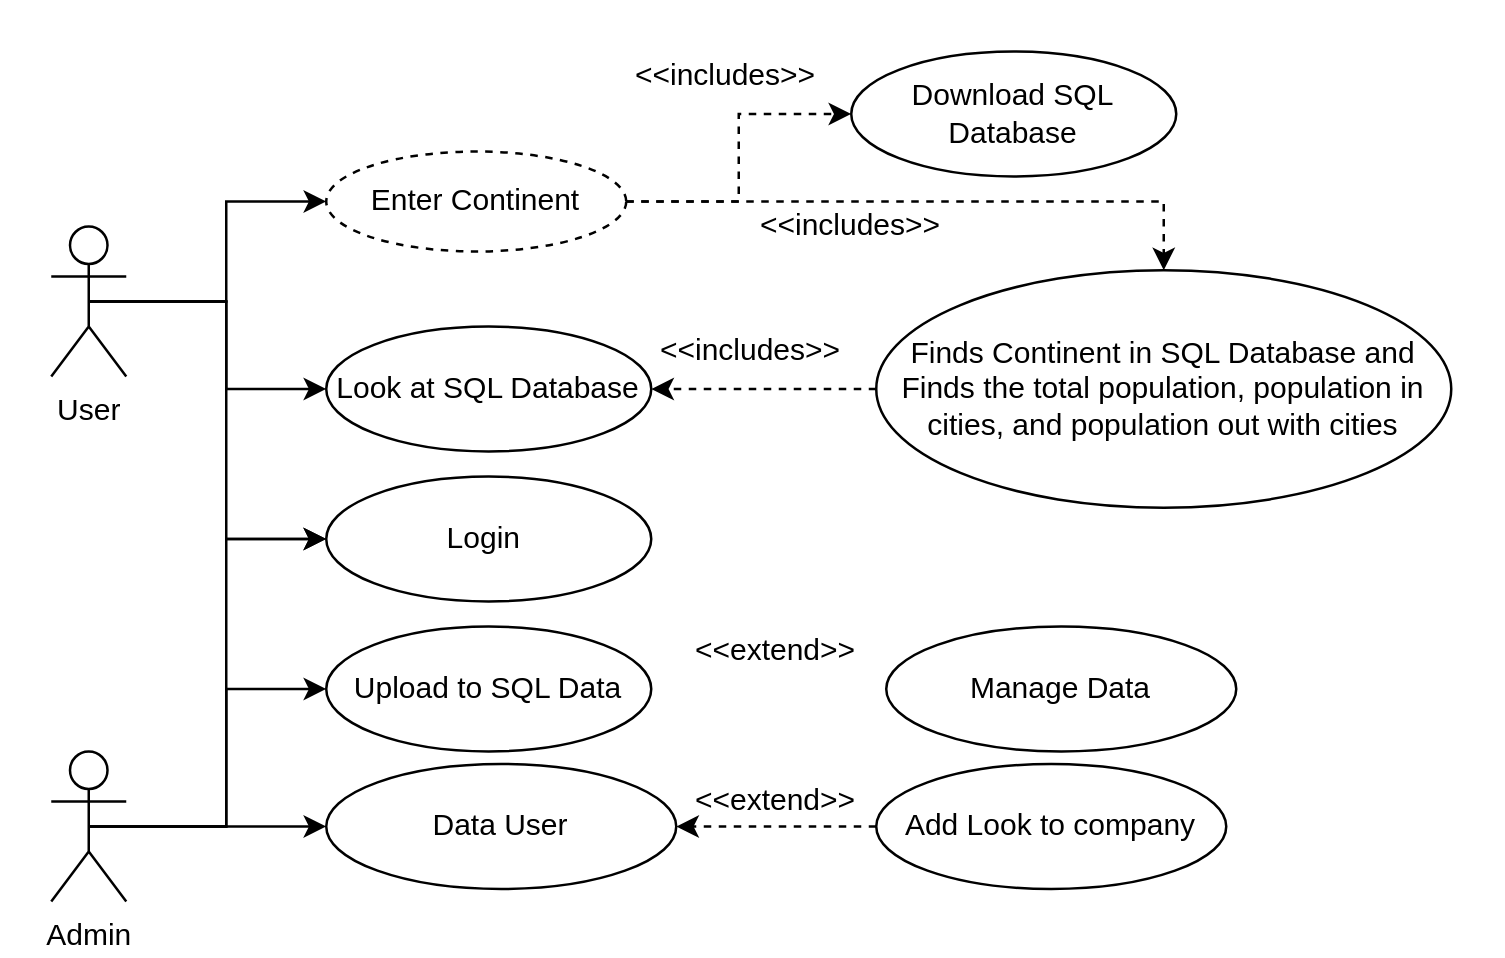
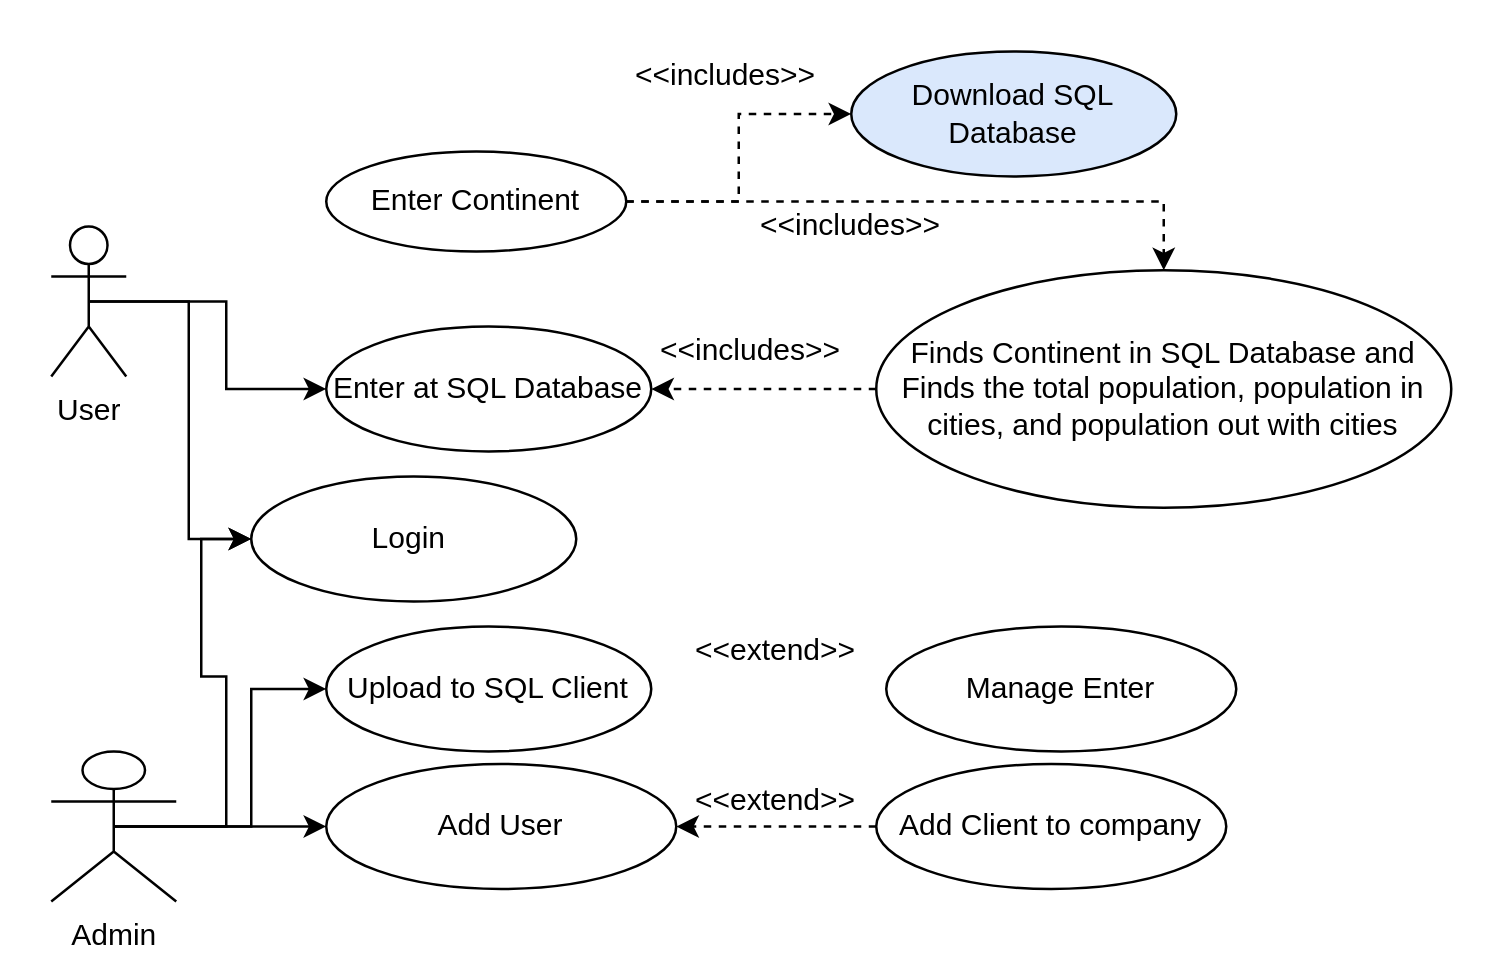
(1014, 114) -> (1014, 114)
(476, 201) -> (476, 201)
(226, 207) -> none
(489, 389) -> (489, 389)
(489, 539) -> (414, 539)
(489, 689) -> (489, 689)
(1061, 689) -> (1061, 689)
(89, 826) -> (114, 826)
(501, 826) -> (501, 826)
(1051, 826) -> (1051, 826)
